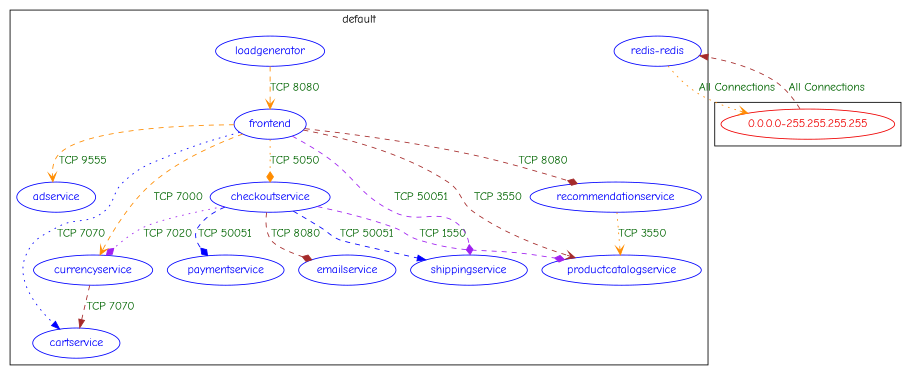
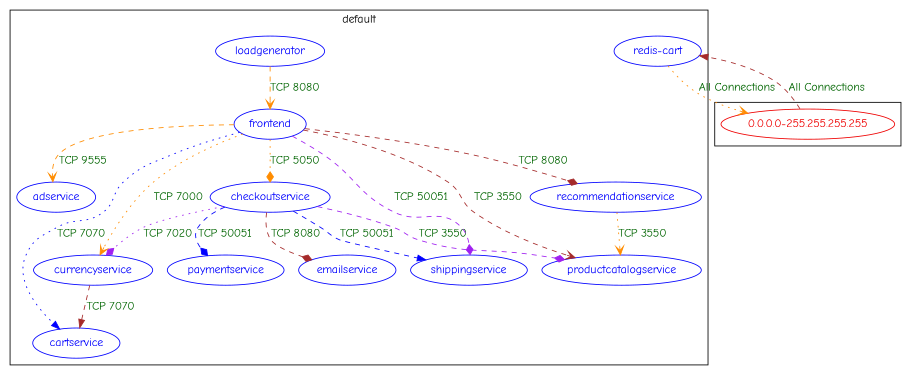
(658, 51) -> (658, 51)
(161, 176) -> (161, 176)
(443, 234) -> (443, 234)
